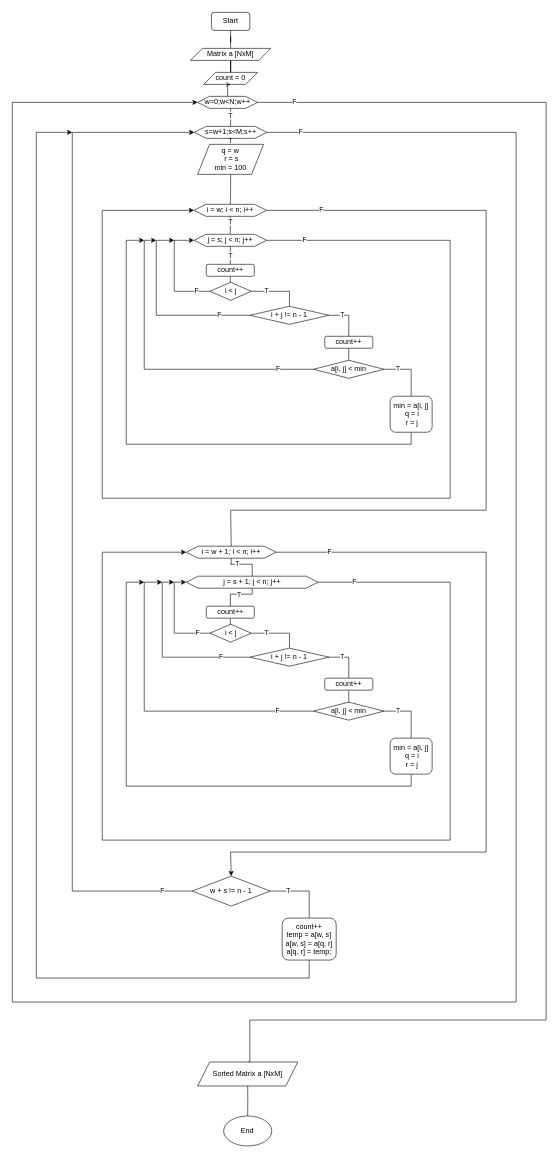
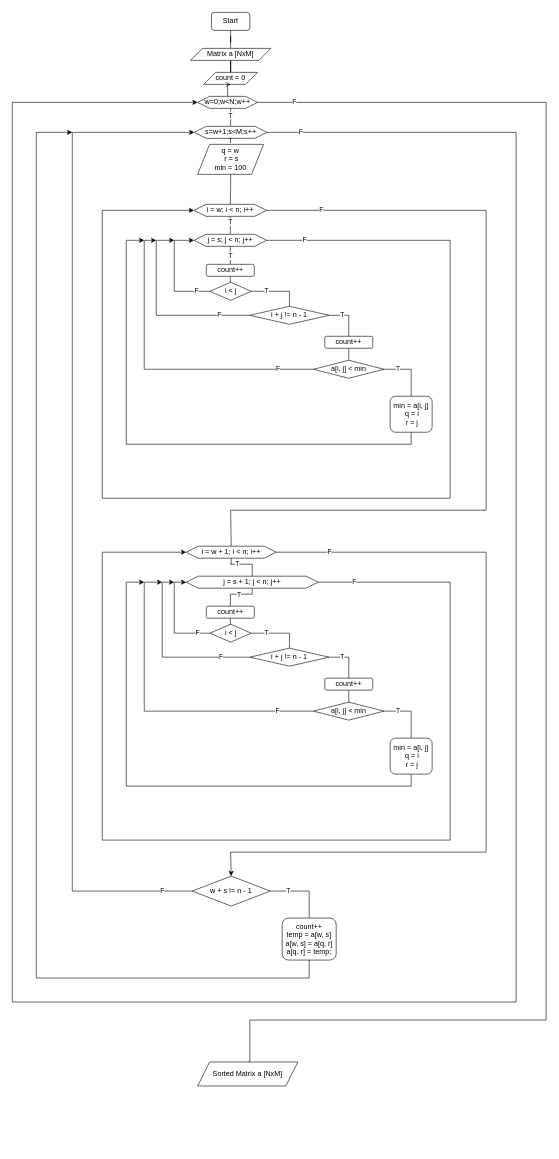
(248, 1101) -> none
(248, 1131) -> none
